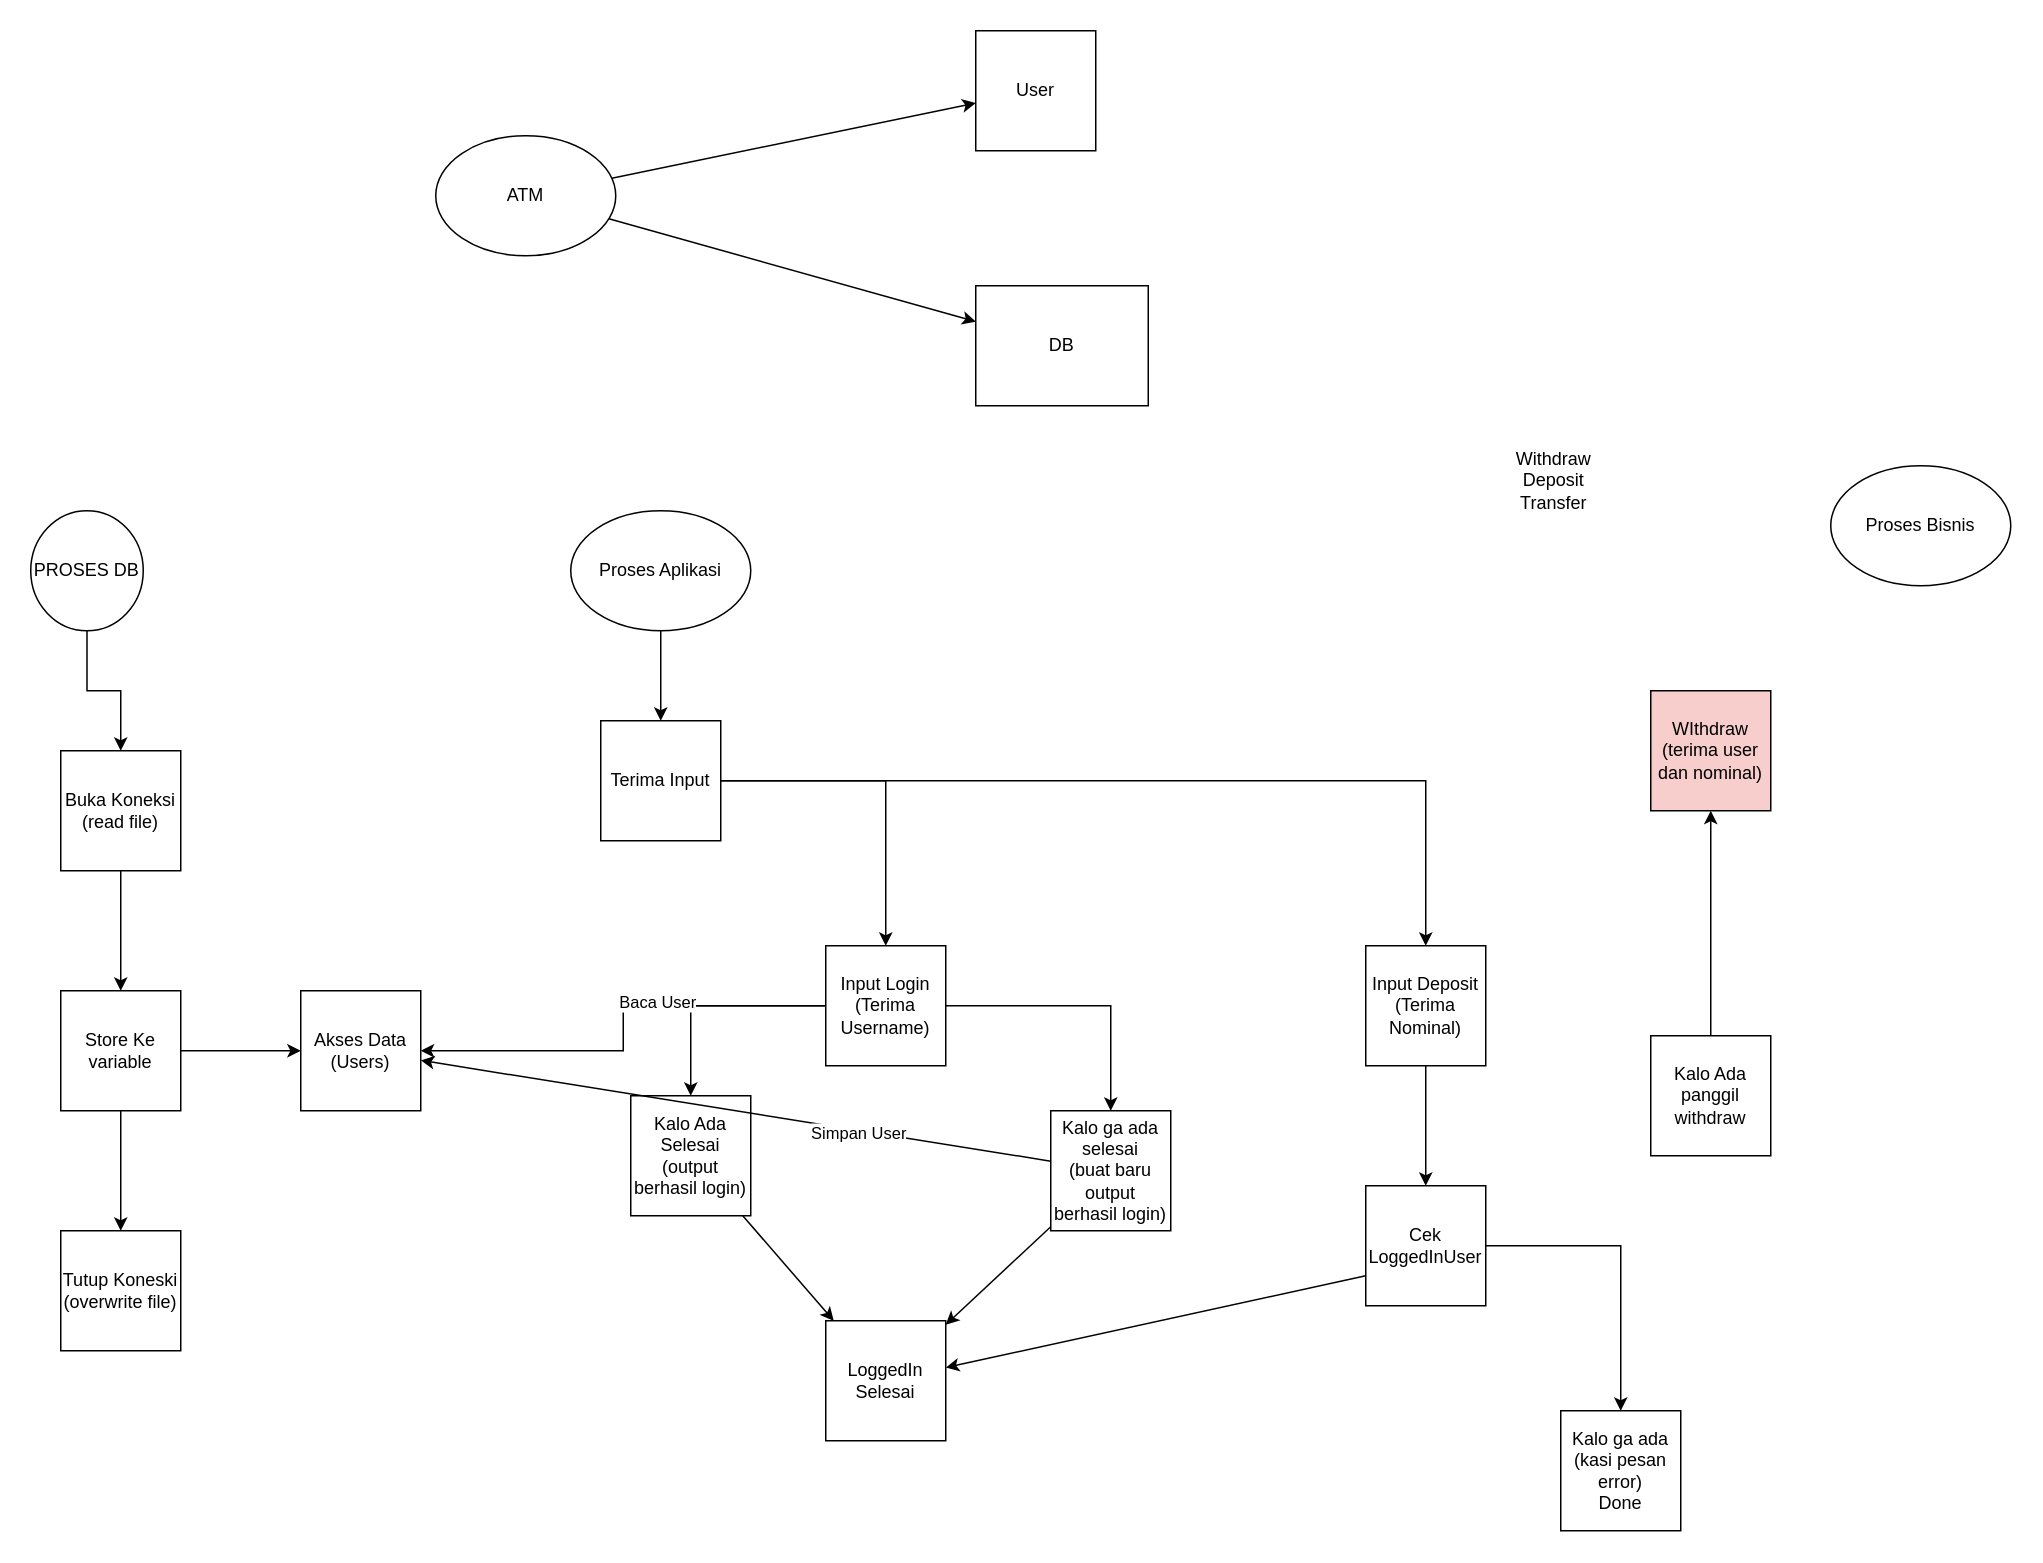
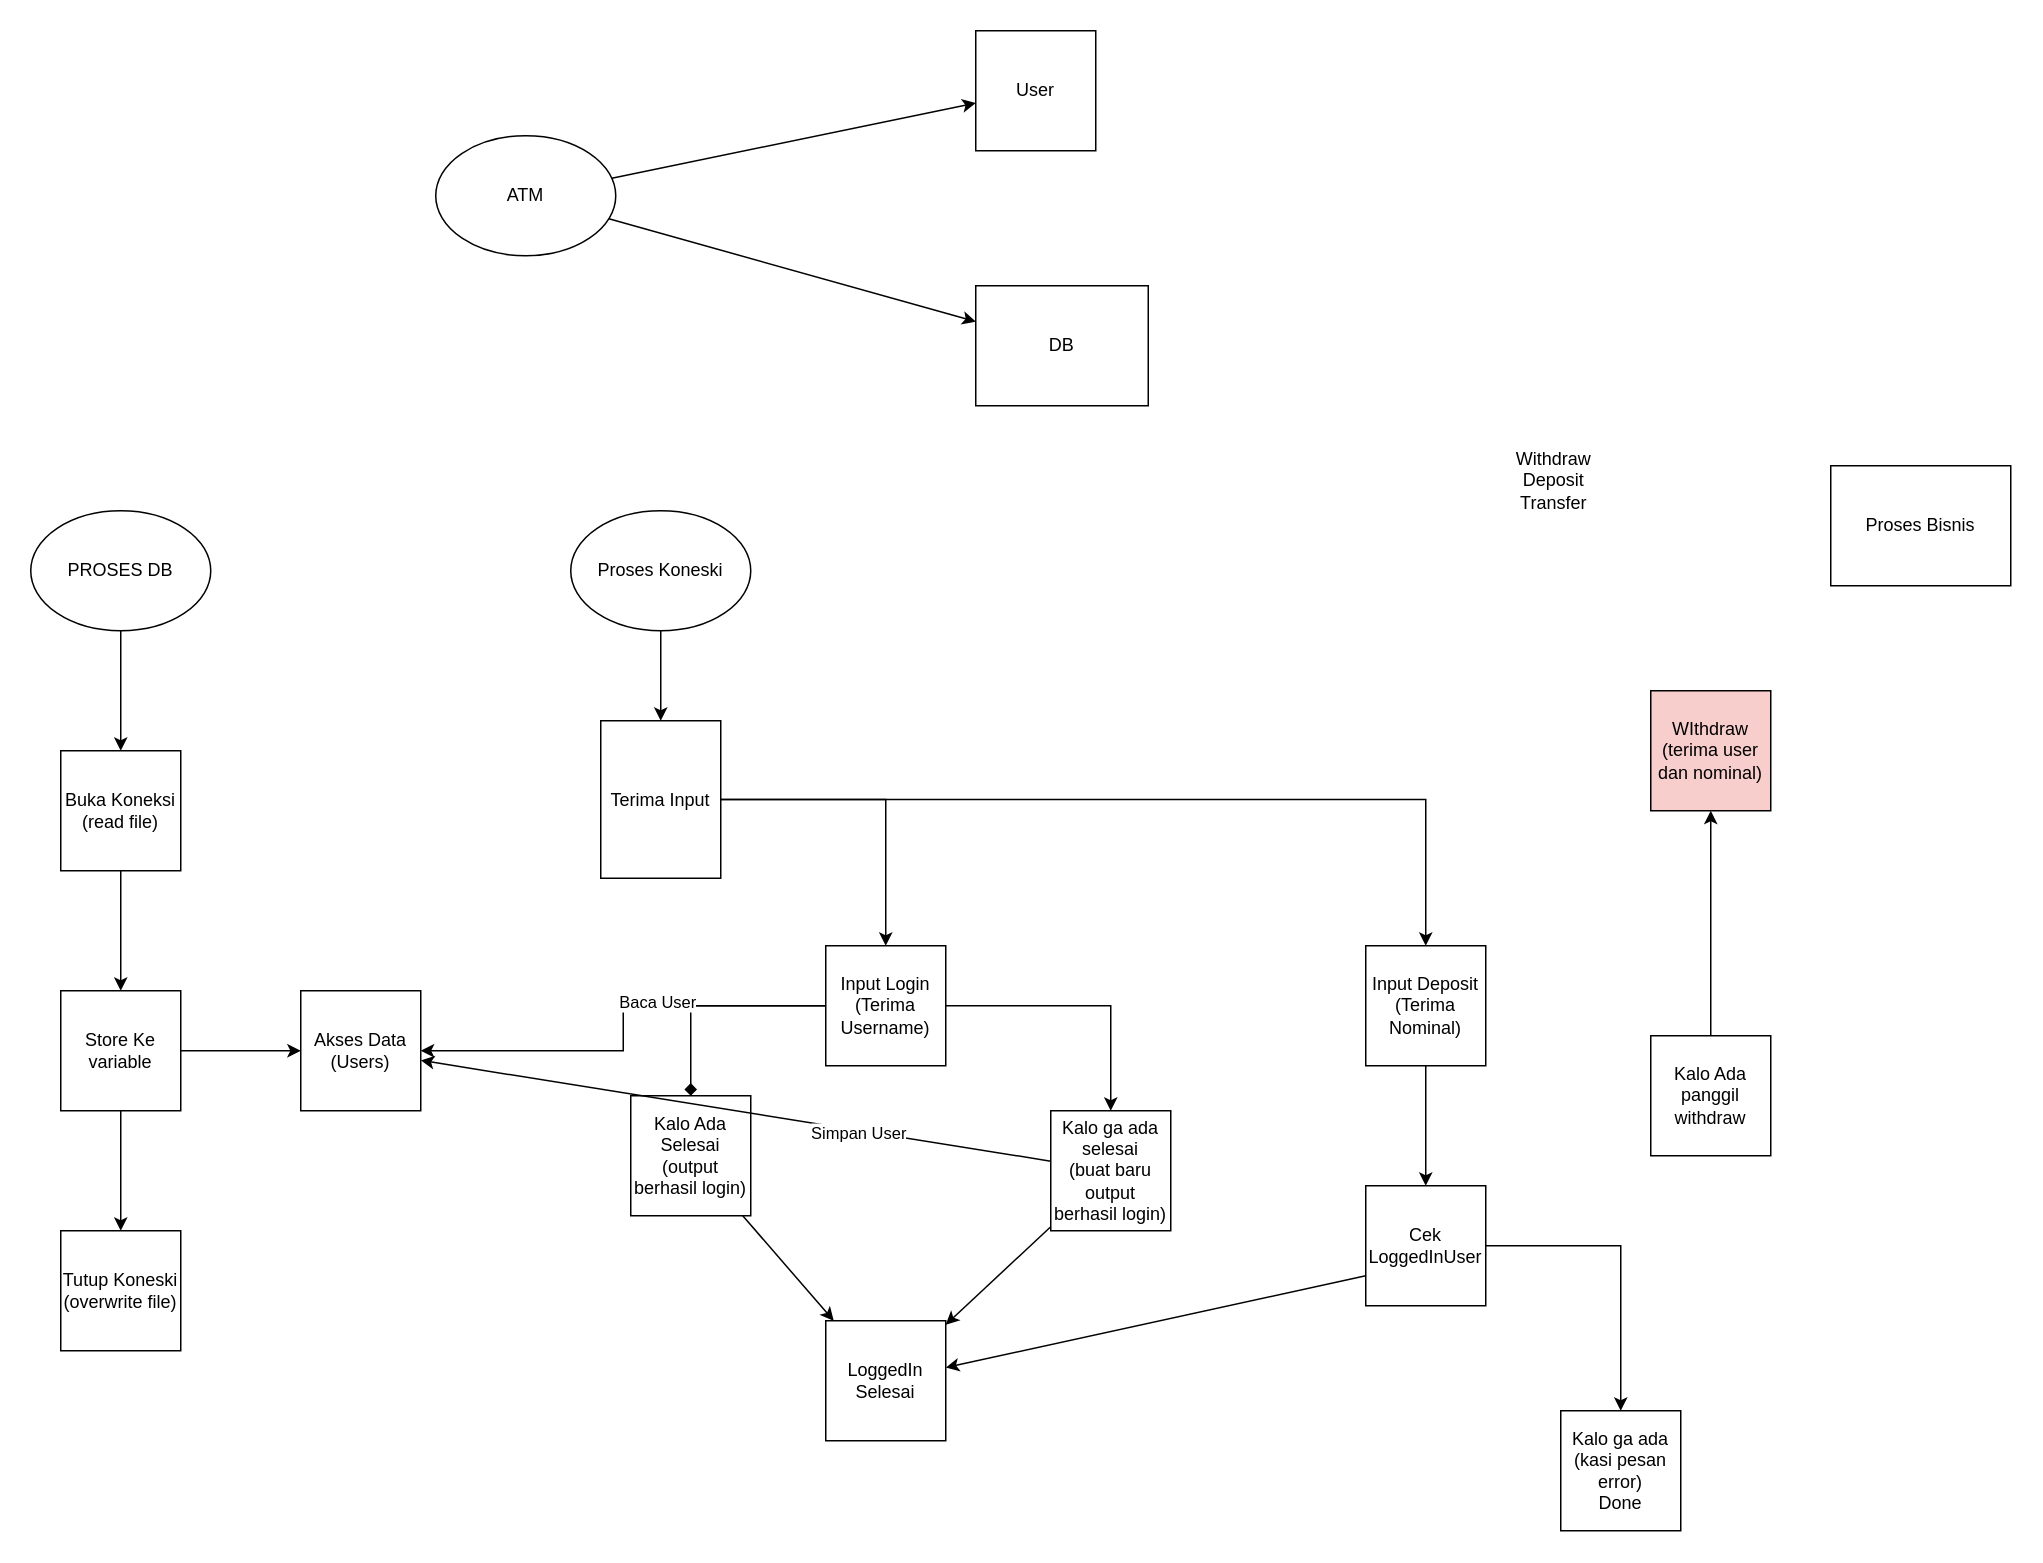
(1921, 526) -> (1921, 526)
(87, 571) -> (121, 571)
(661, 571) -> (661, 571)
(661, 781) -> (661, 800)
(691, 1084) -> (691, 1083)
